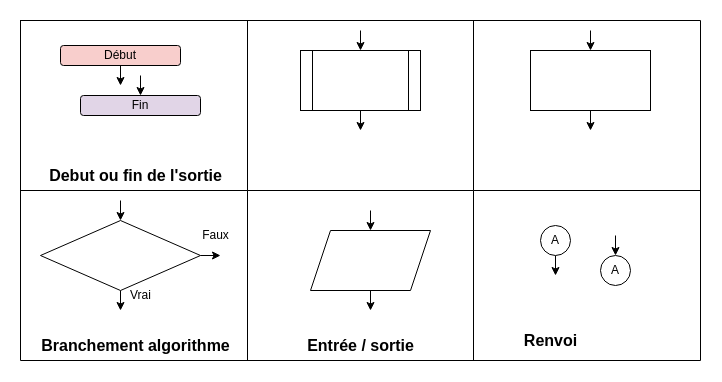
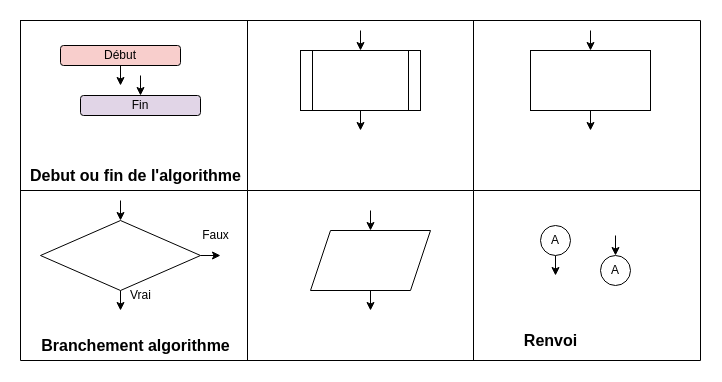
(136, 176) -> (136, 176)
(361, 346) -> none
